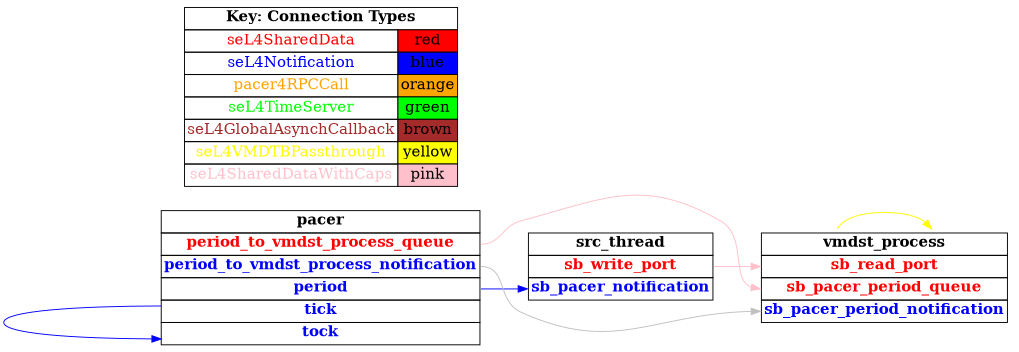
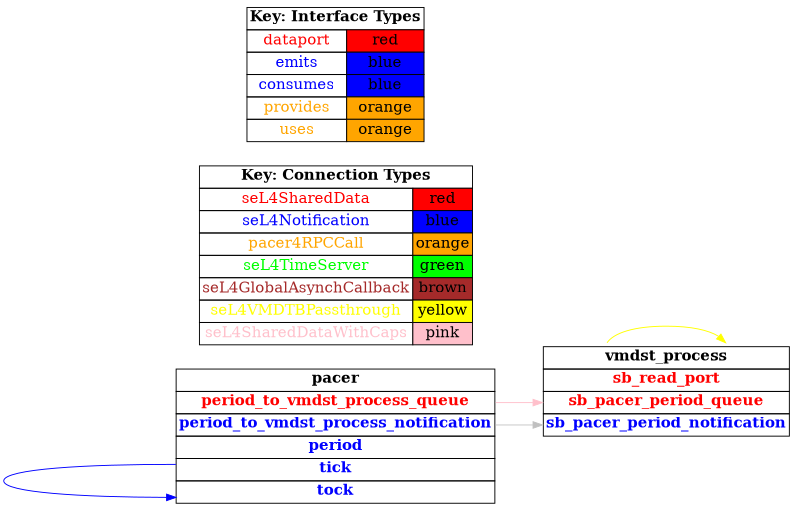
none -> (335, 75)
(621, 267) -> none
